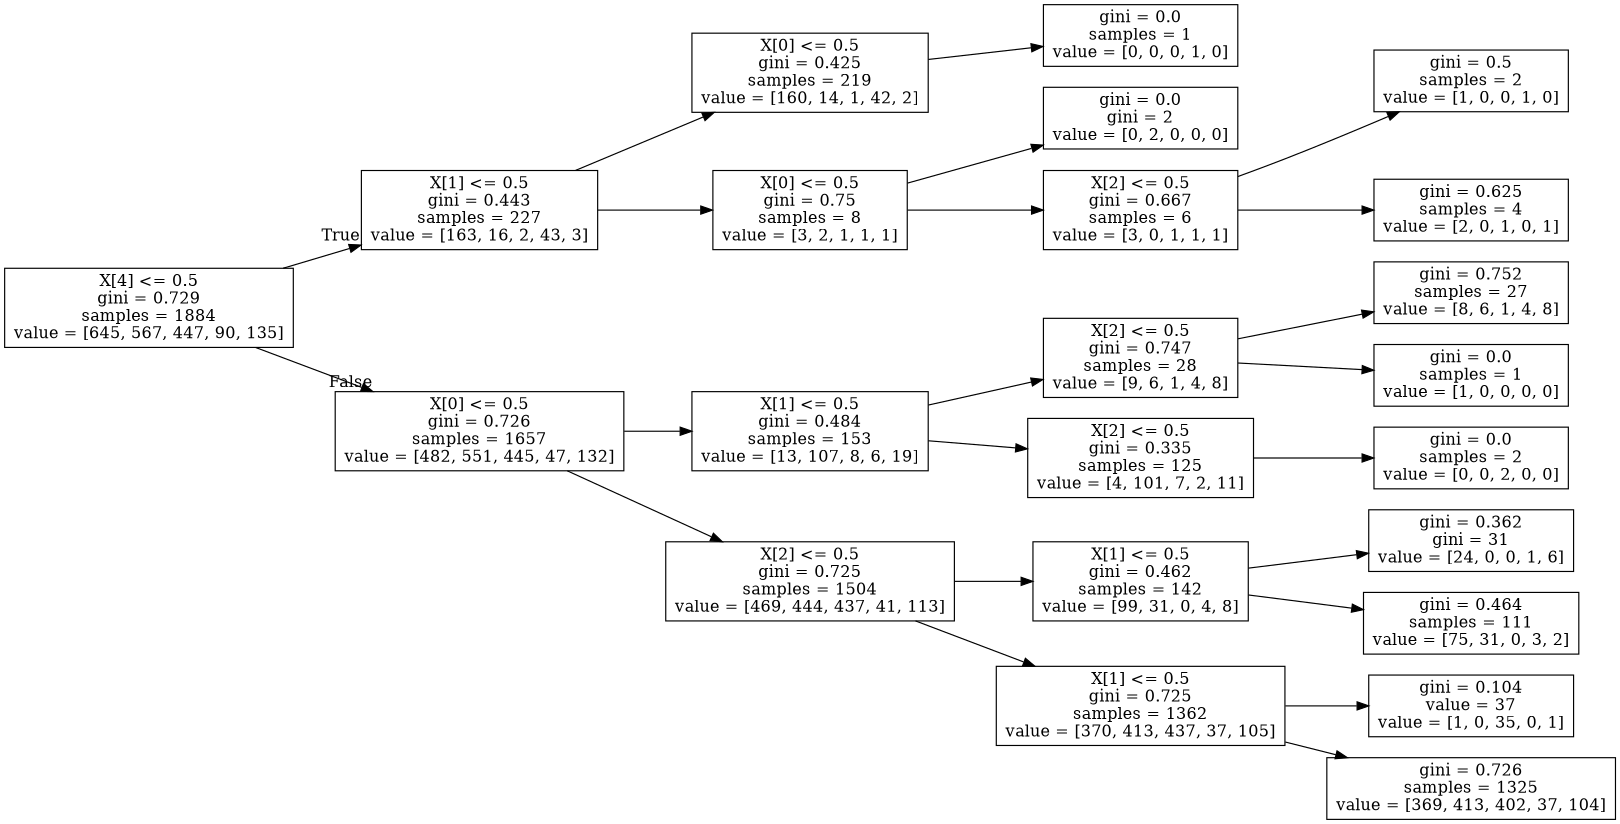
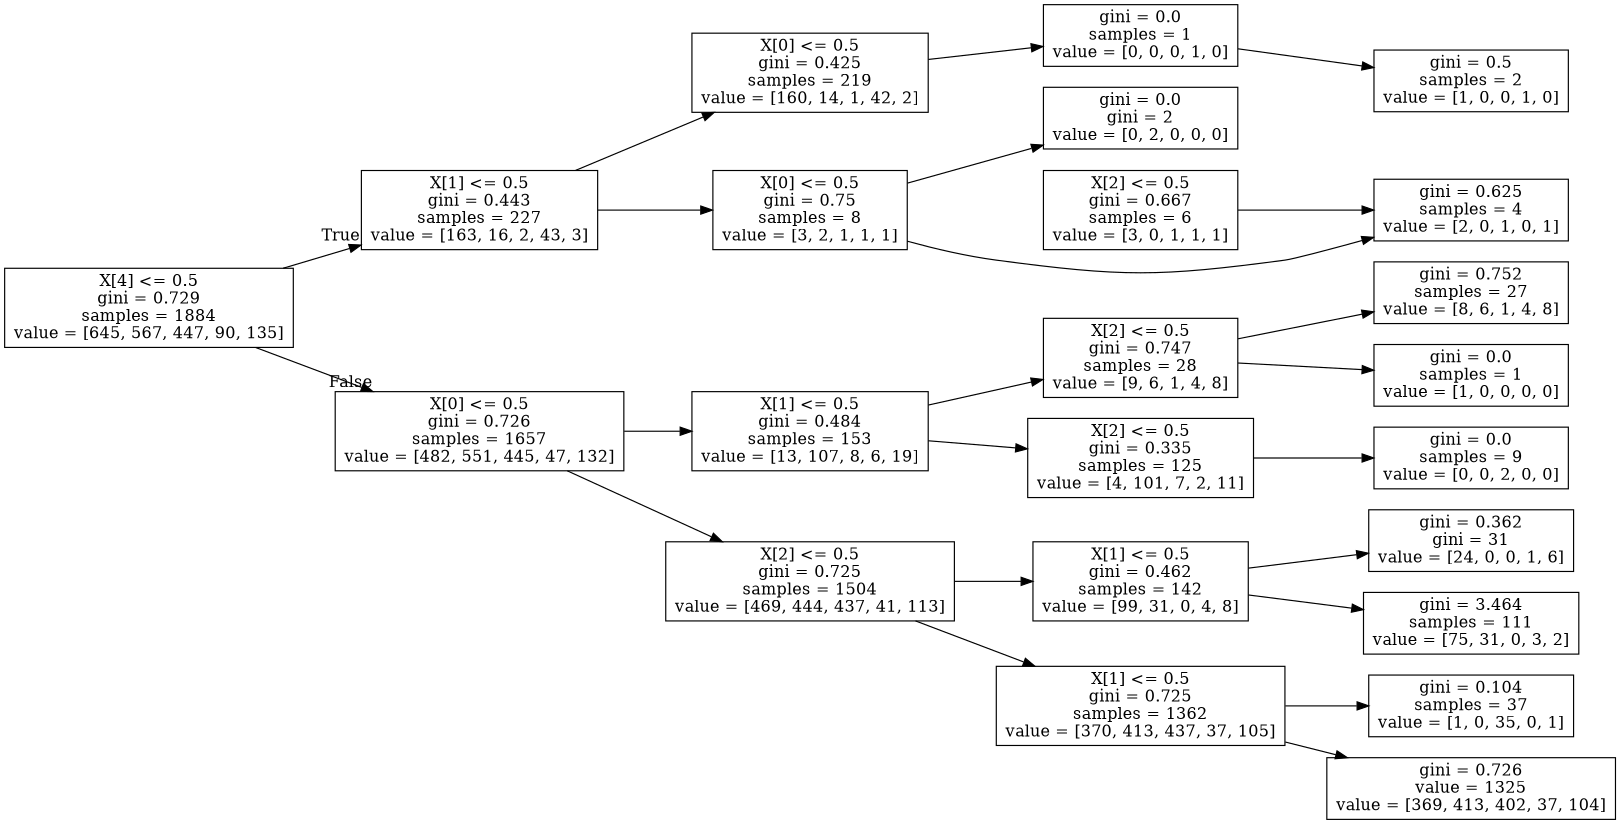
(1313, 148) -> (1300, 57)
(969, 210) -> (1135, 273)
(1471, 458) -> (1471, 458)
(1471, 623) -> (1471, 623)
(1471, 706) -> (1471, 706)
(1471, 789) -> (1471, 789)
